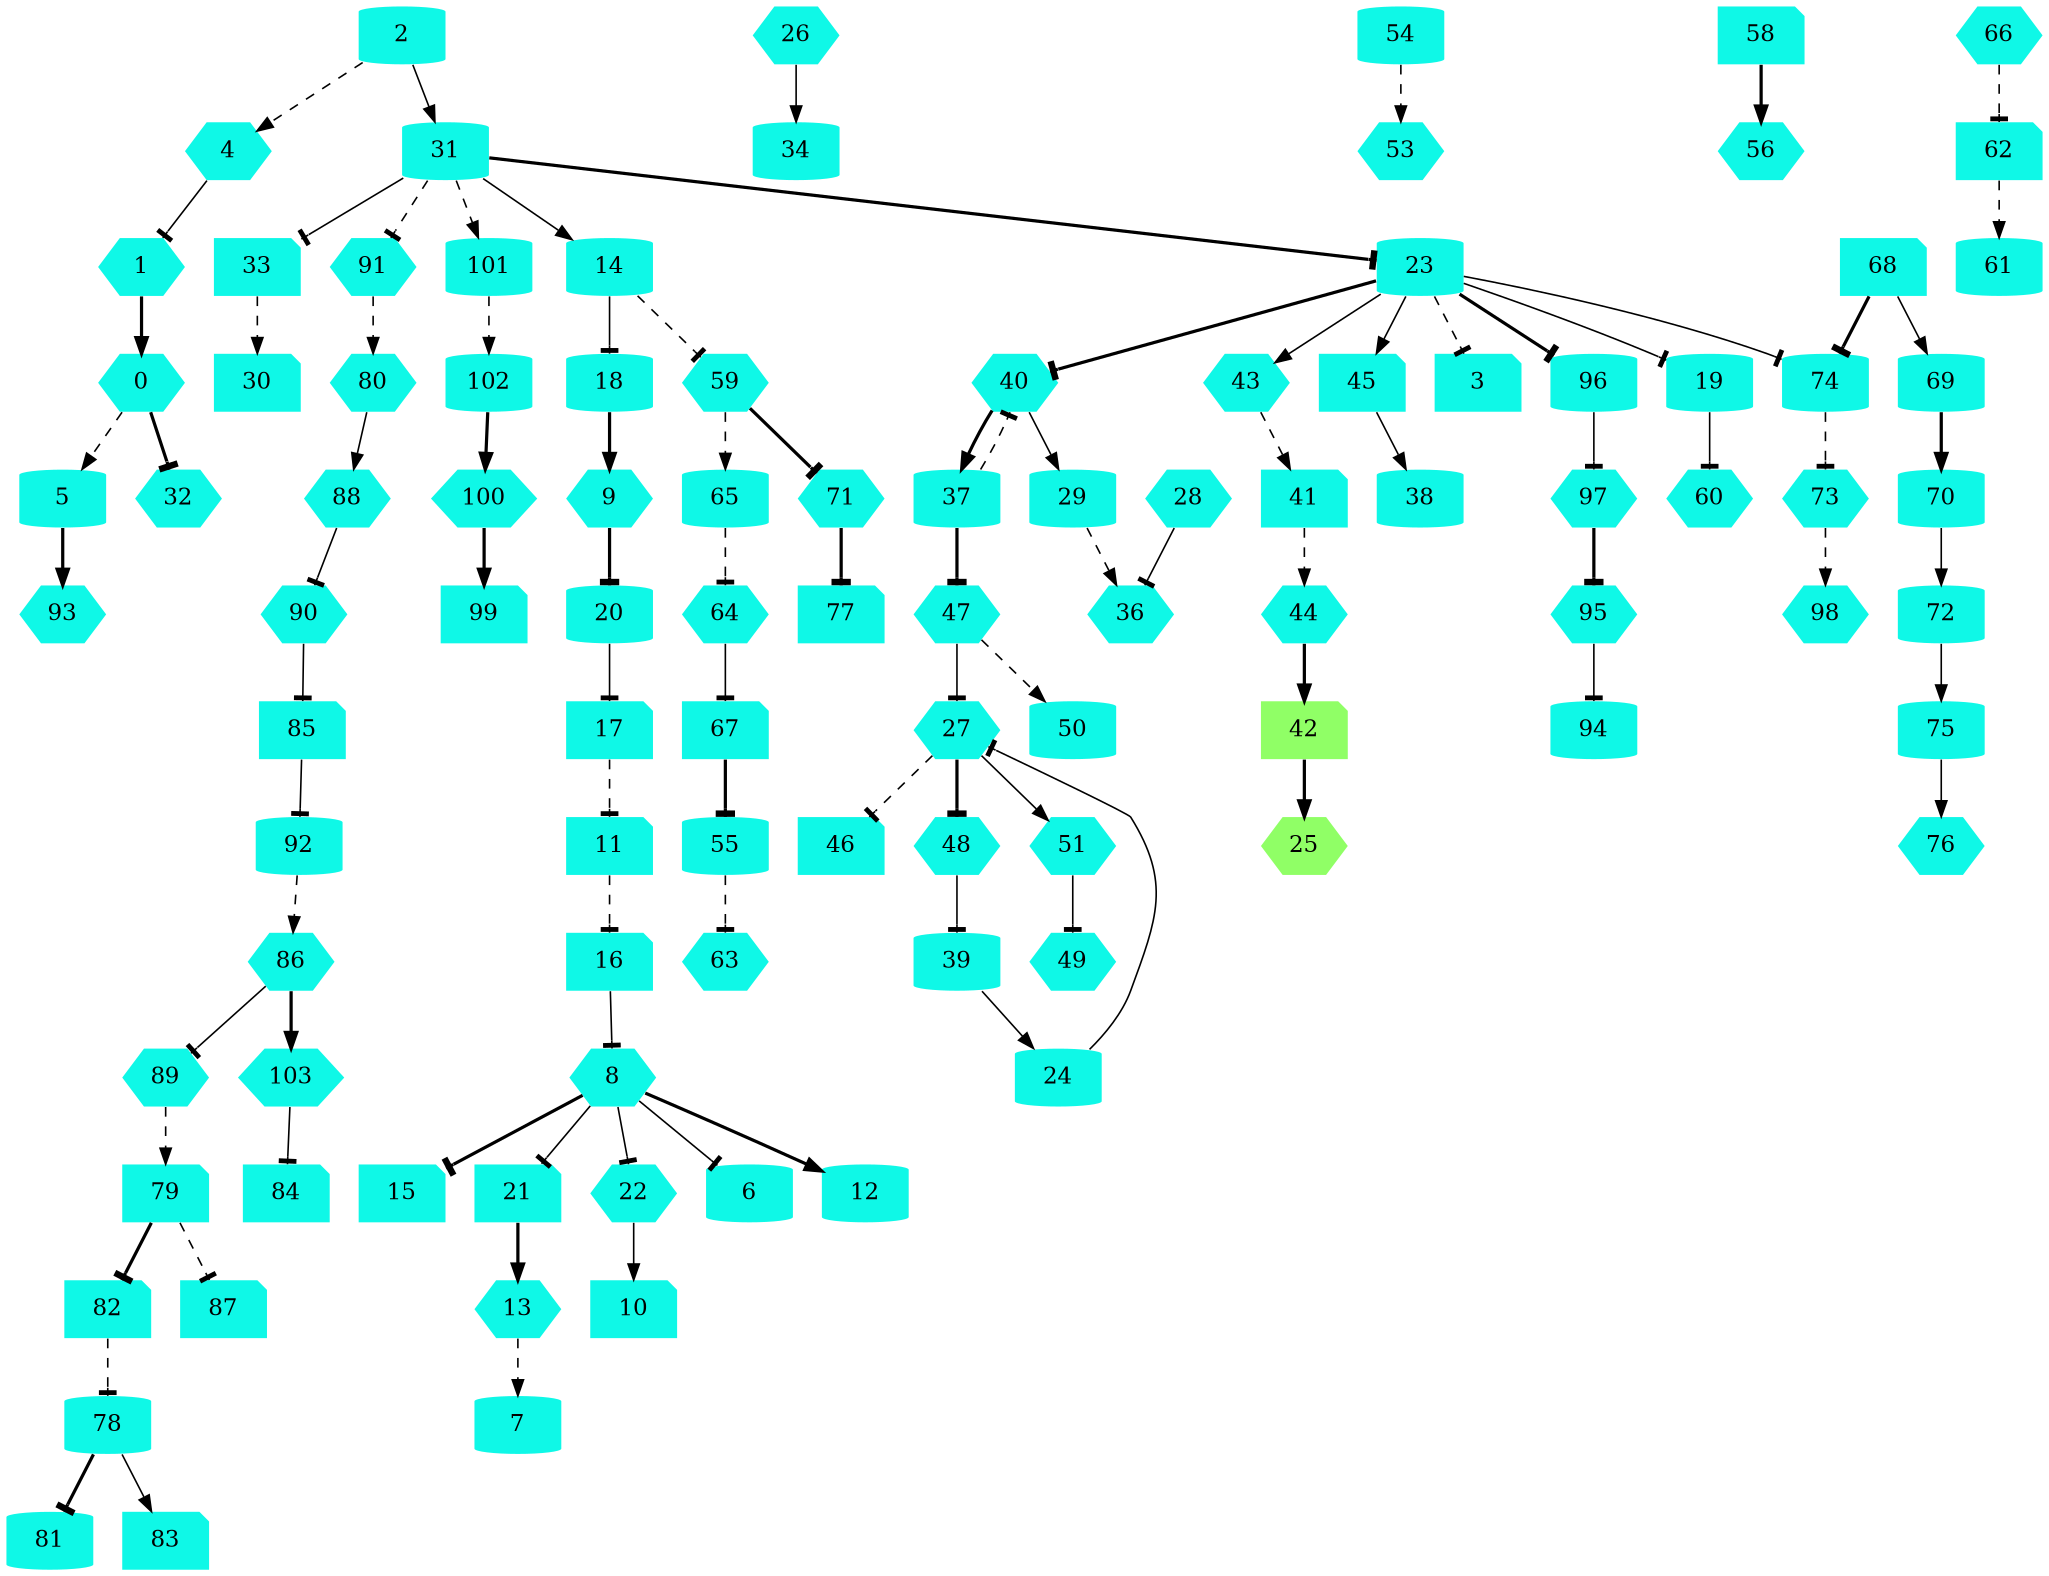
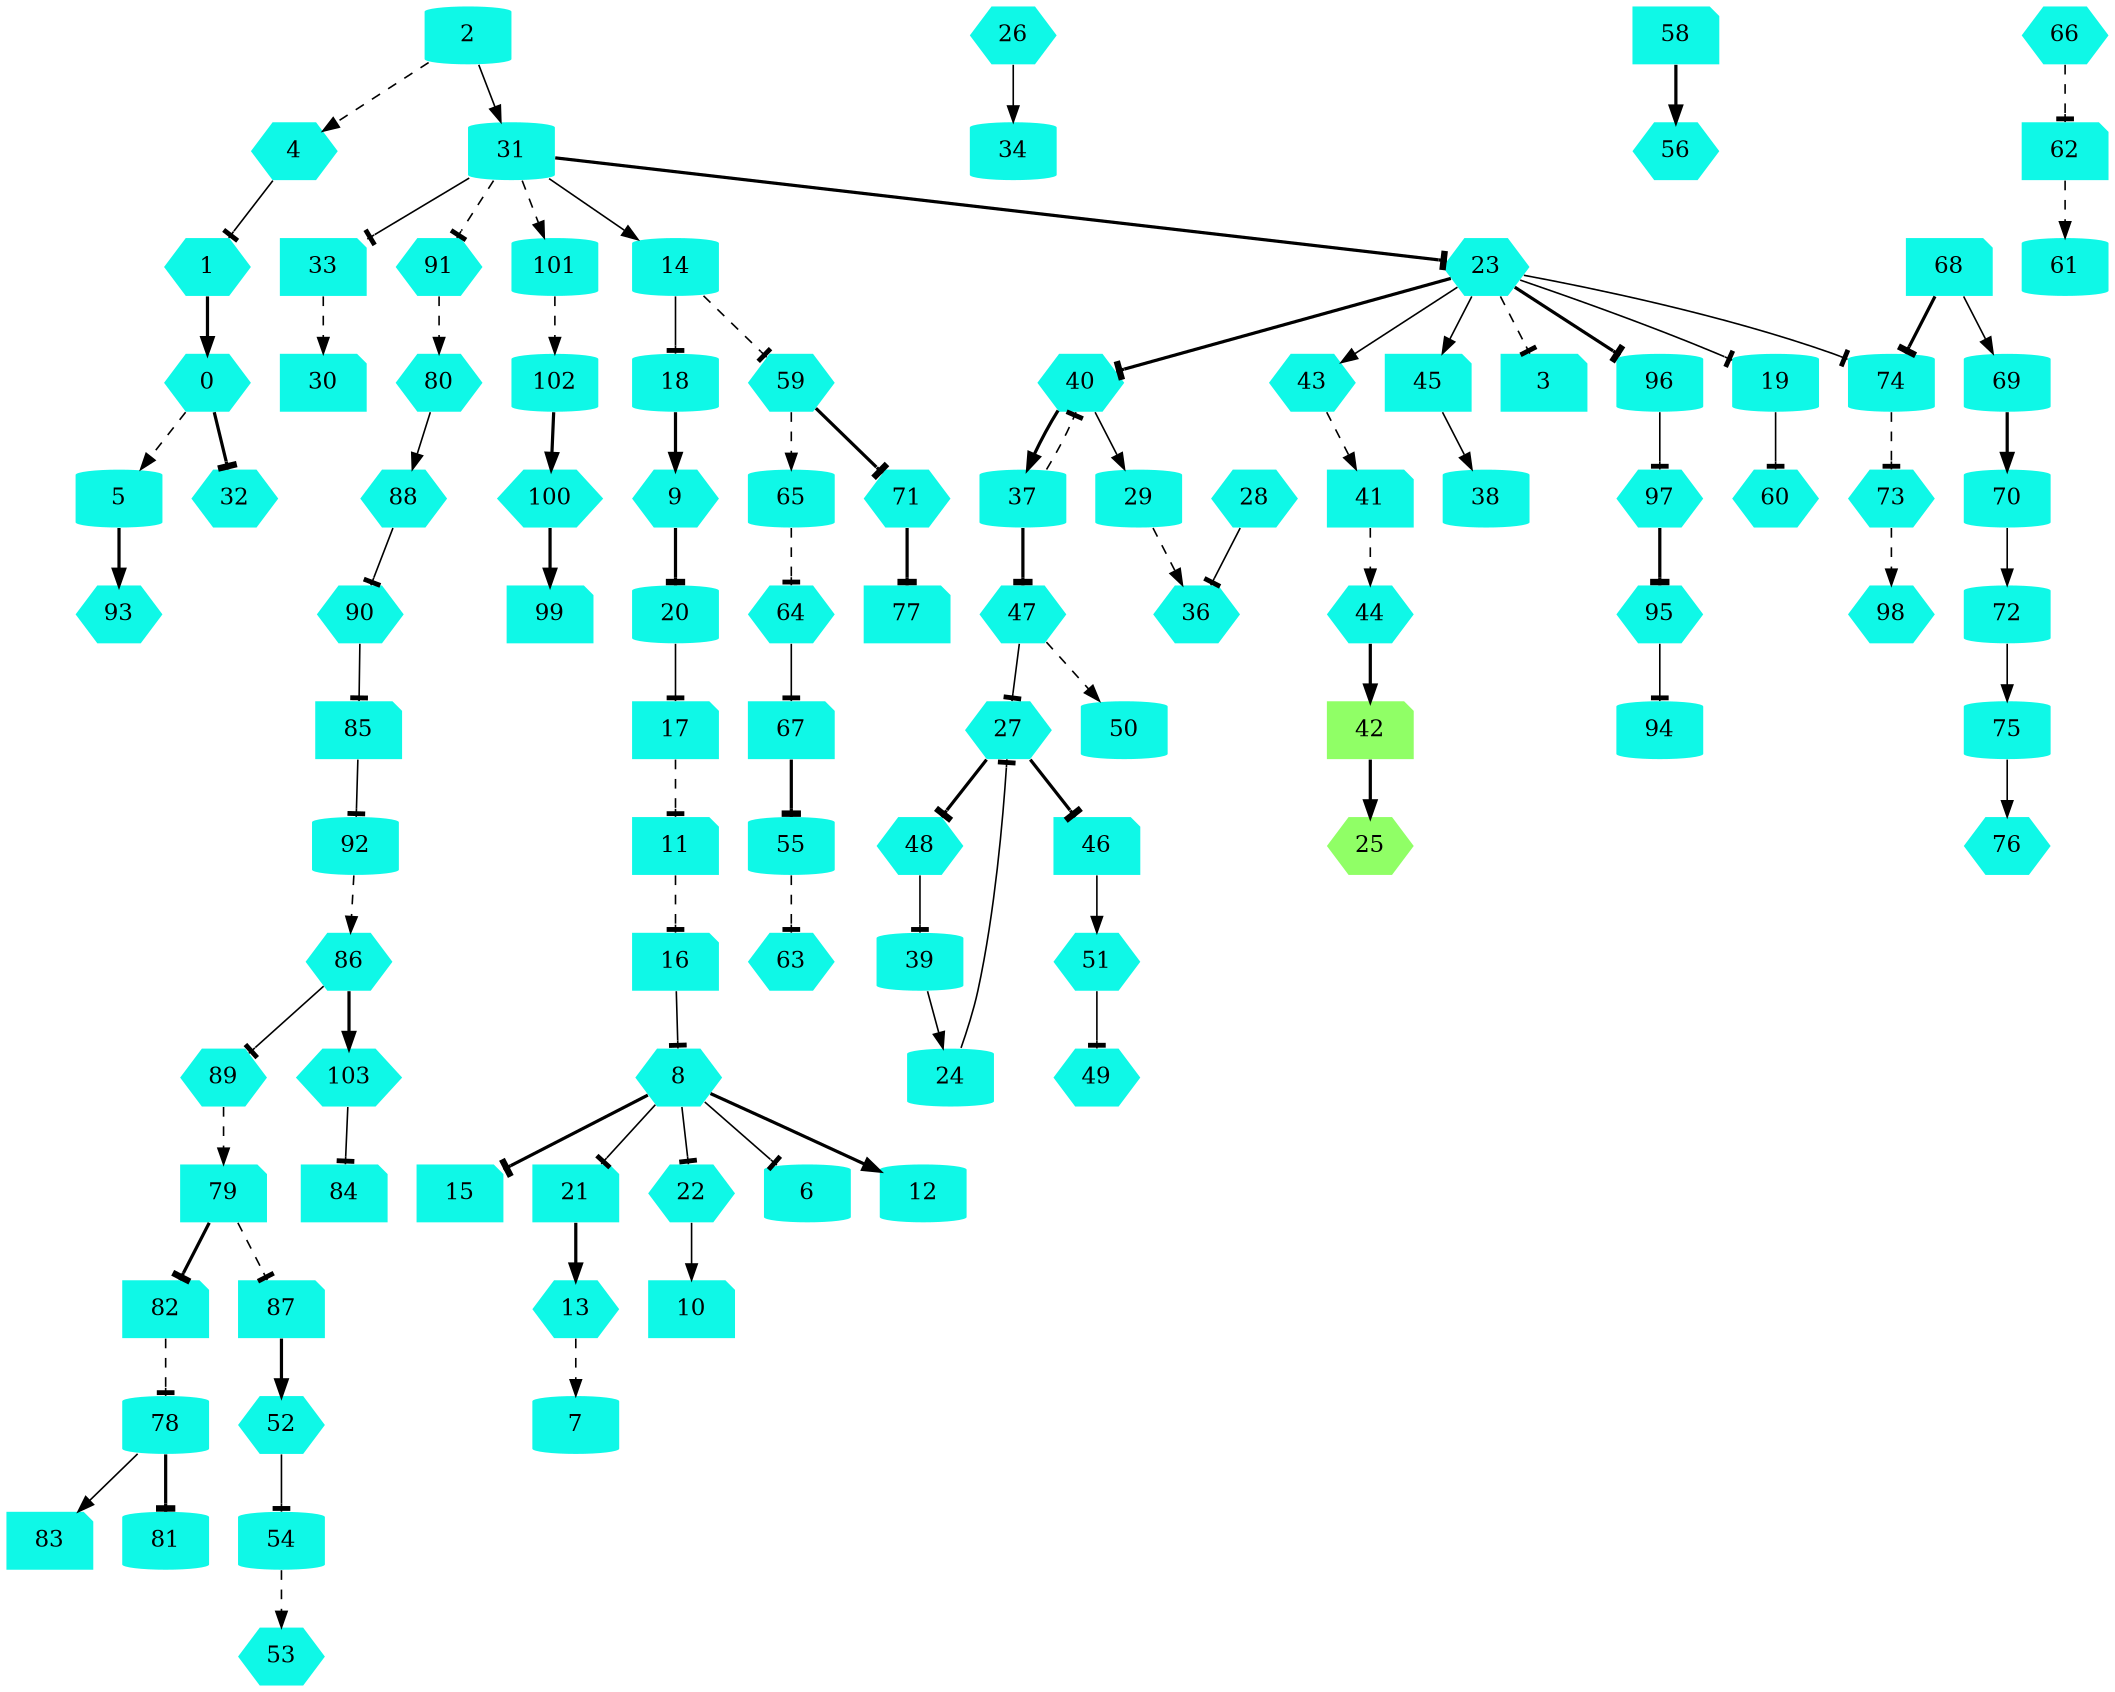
(1420, 267) -> (1486, 267)
(1009, 782) -> (1097, 896)
(904, 783) -> (1050, 785)
none -> (281, 1425)
